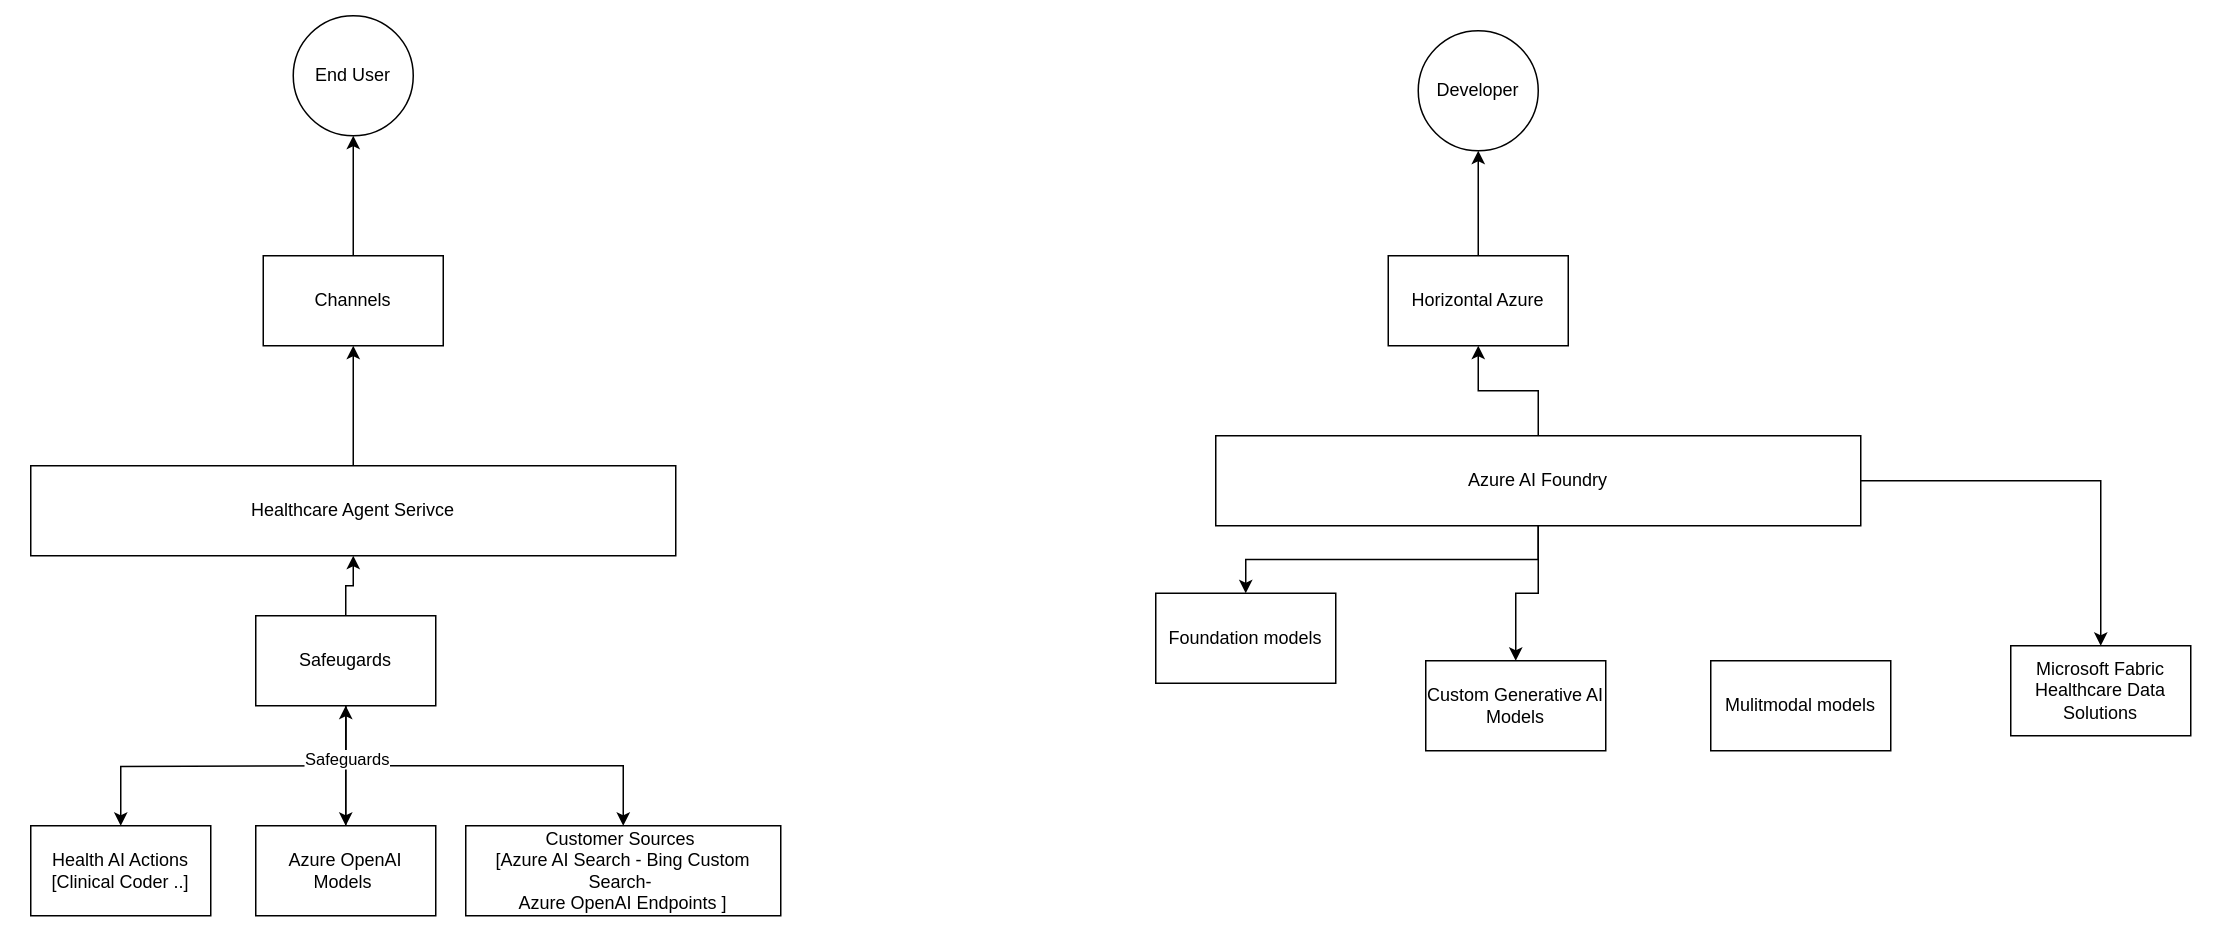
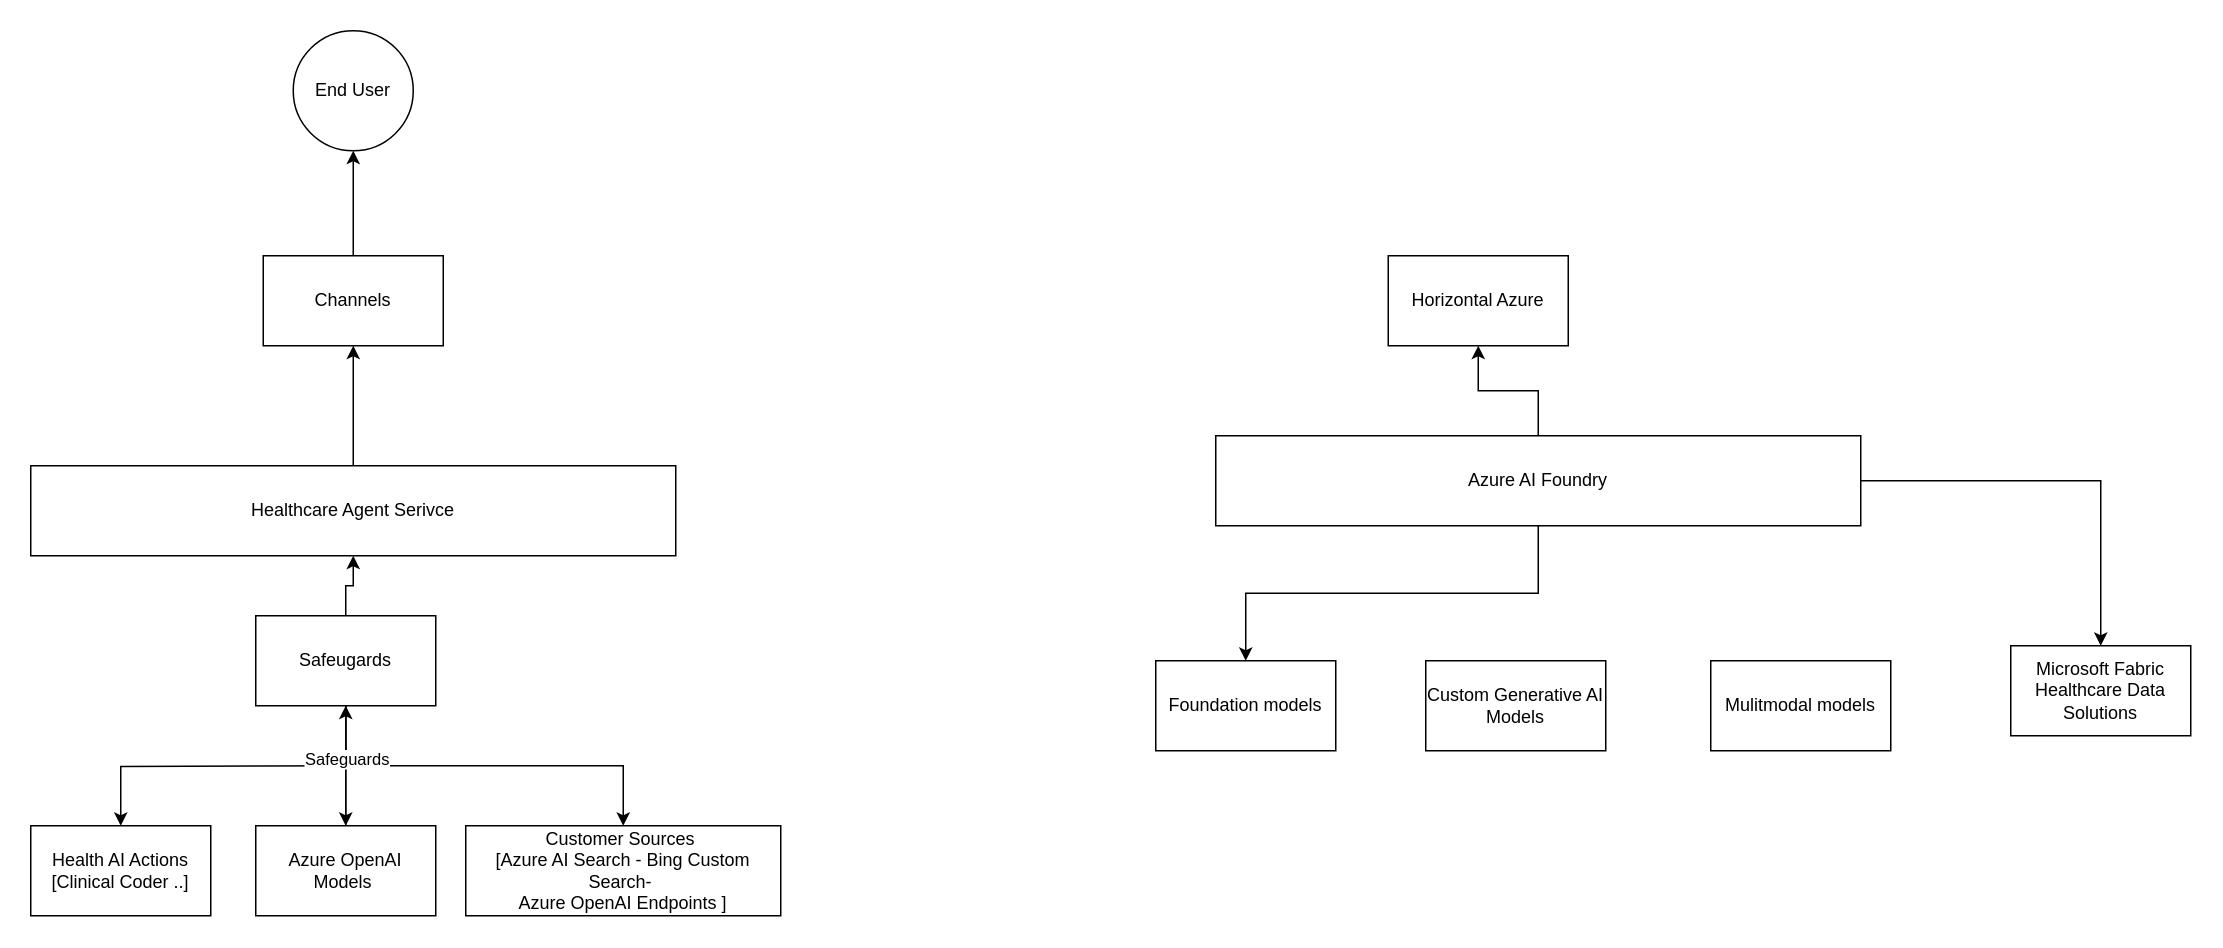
(353, 76) -> (353, 91)
(1478, 91) -> none
(1478, 209) -> none
(1516, 623) -> none
(1246, 638) -> (1246, 706)
